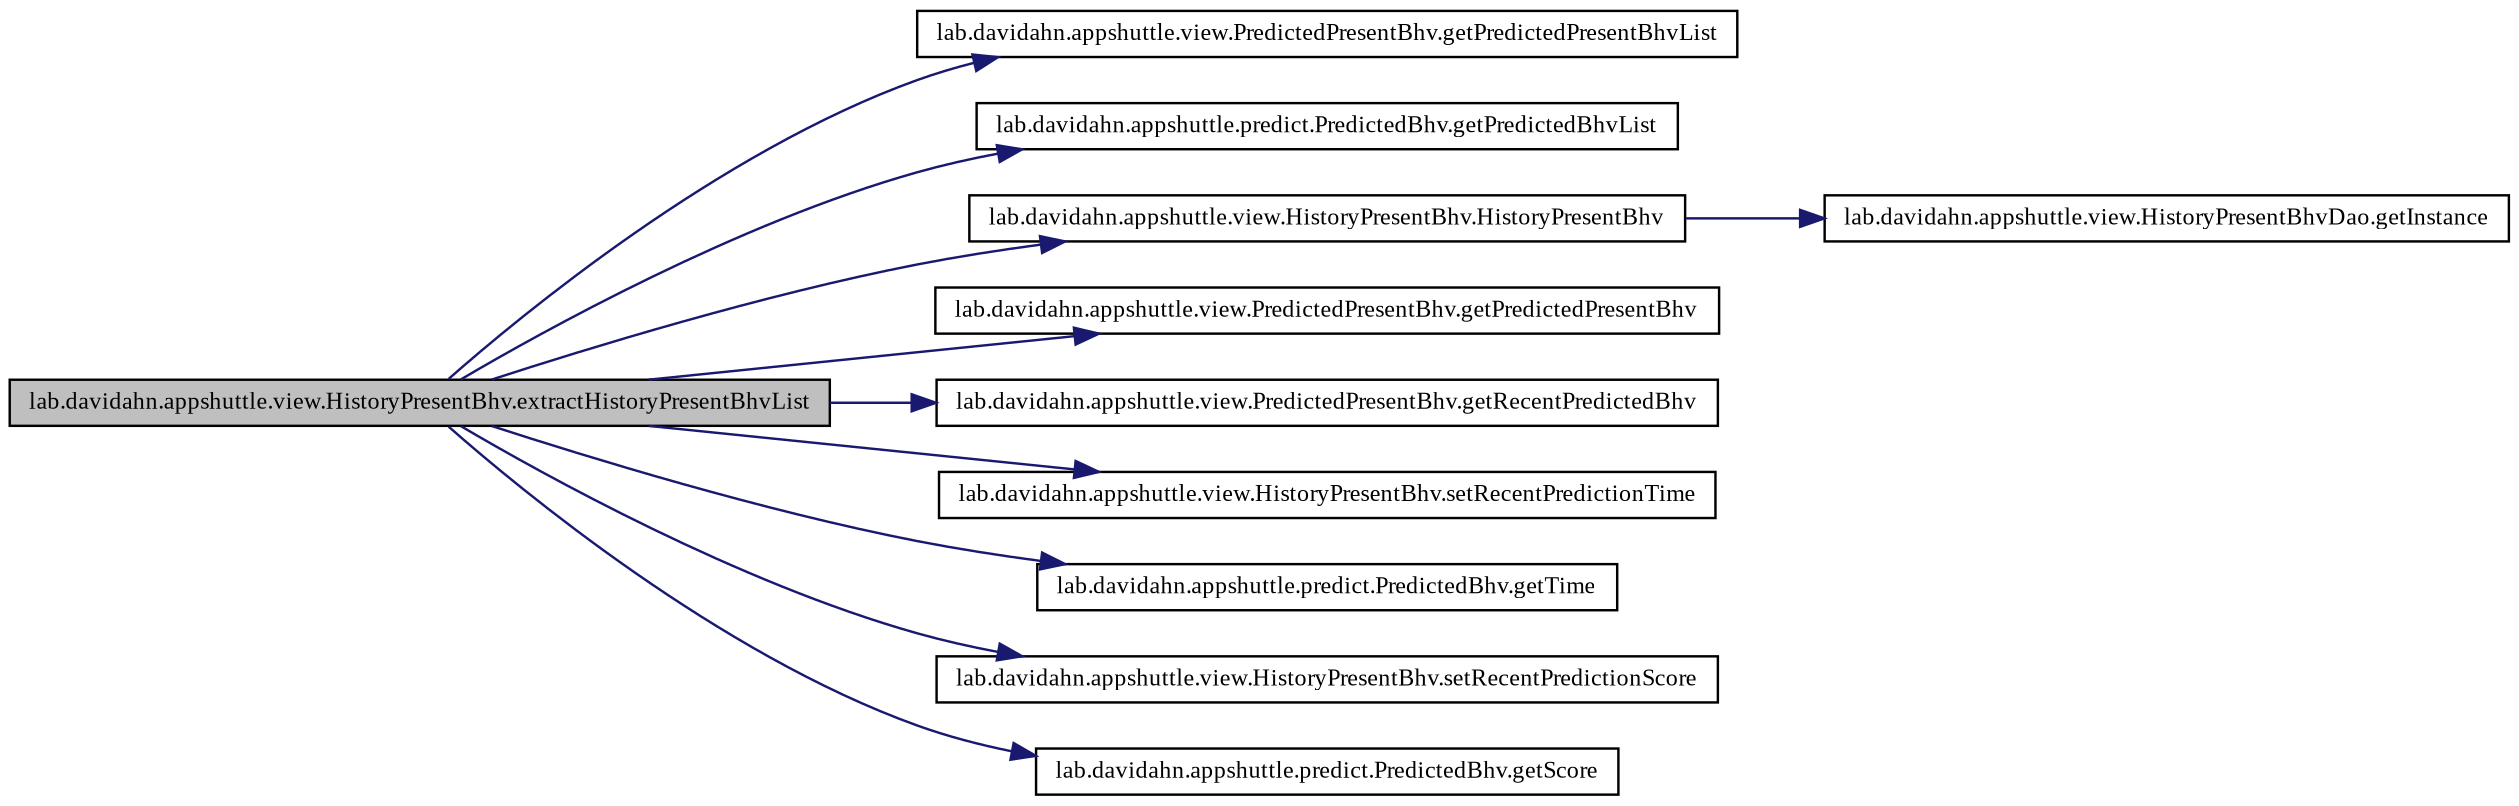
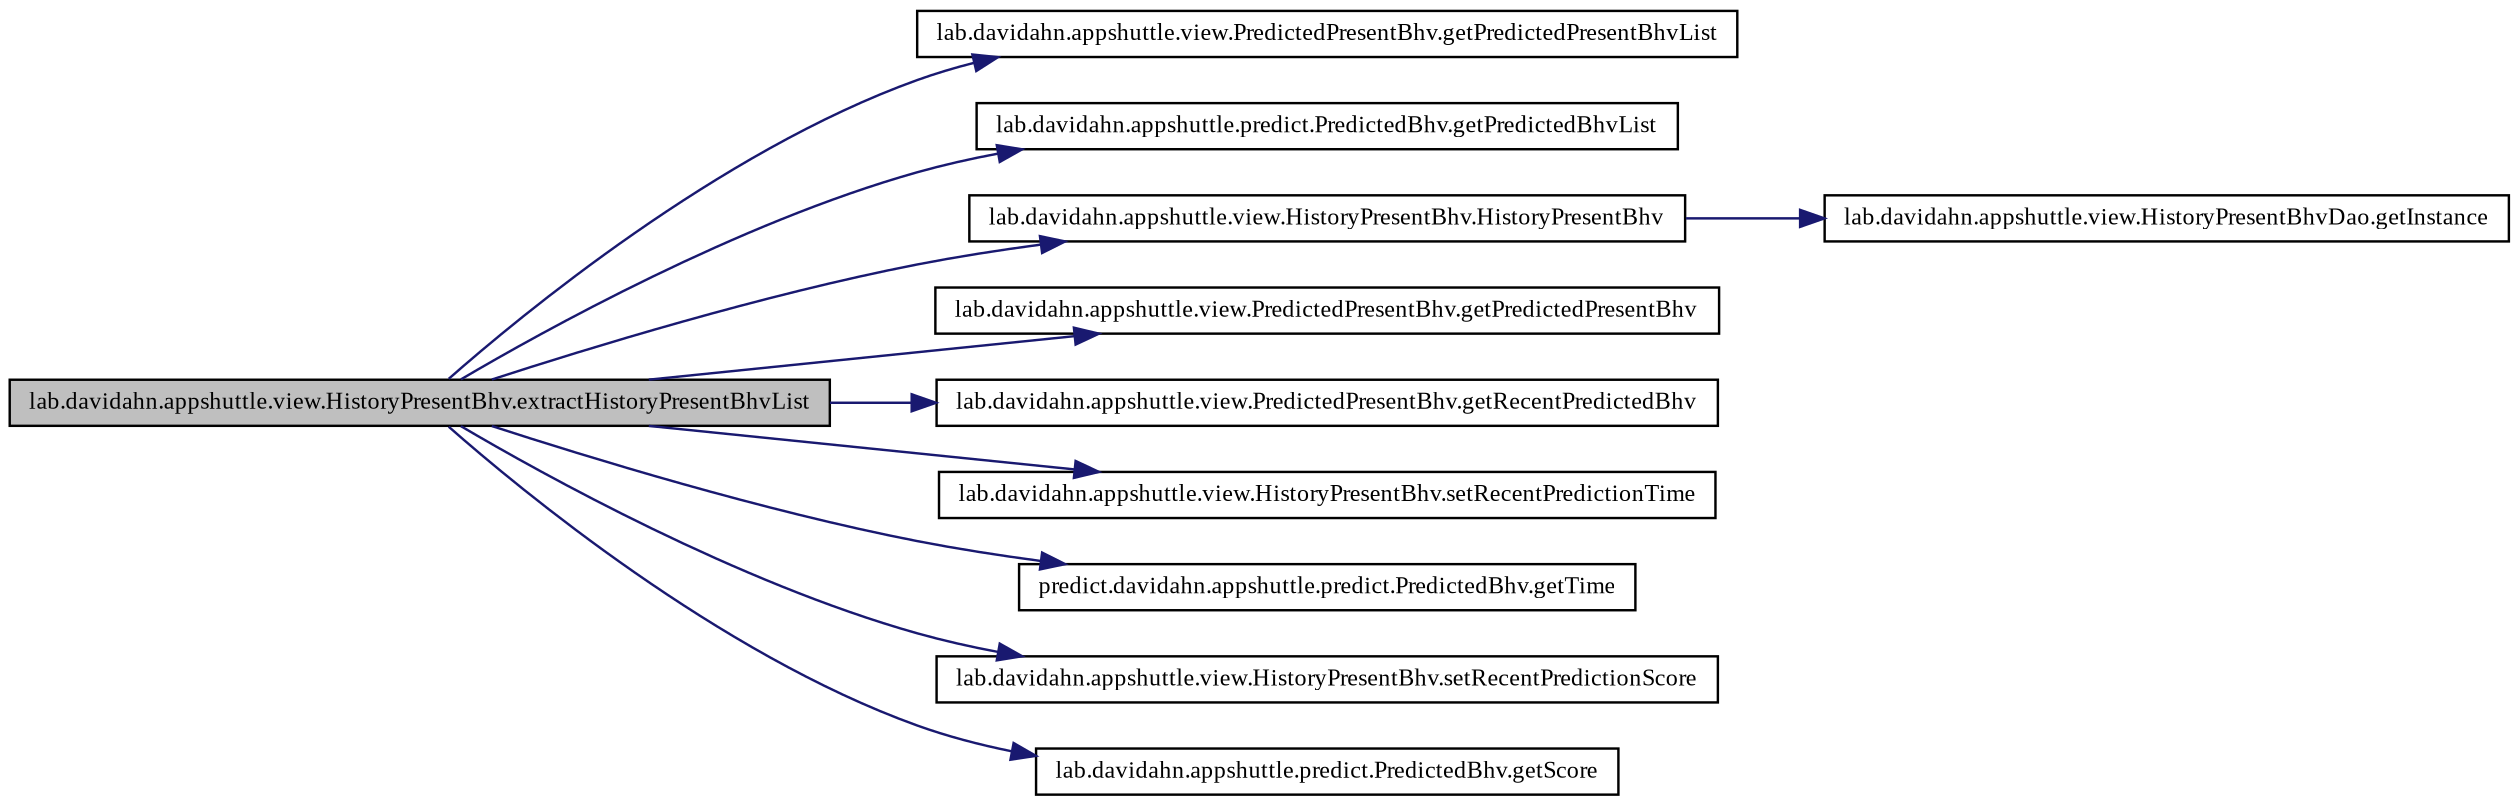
(1327, 587) -> (1327, 587)
